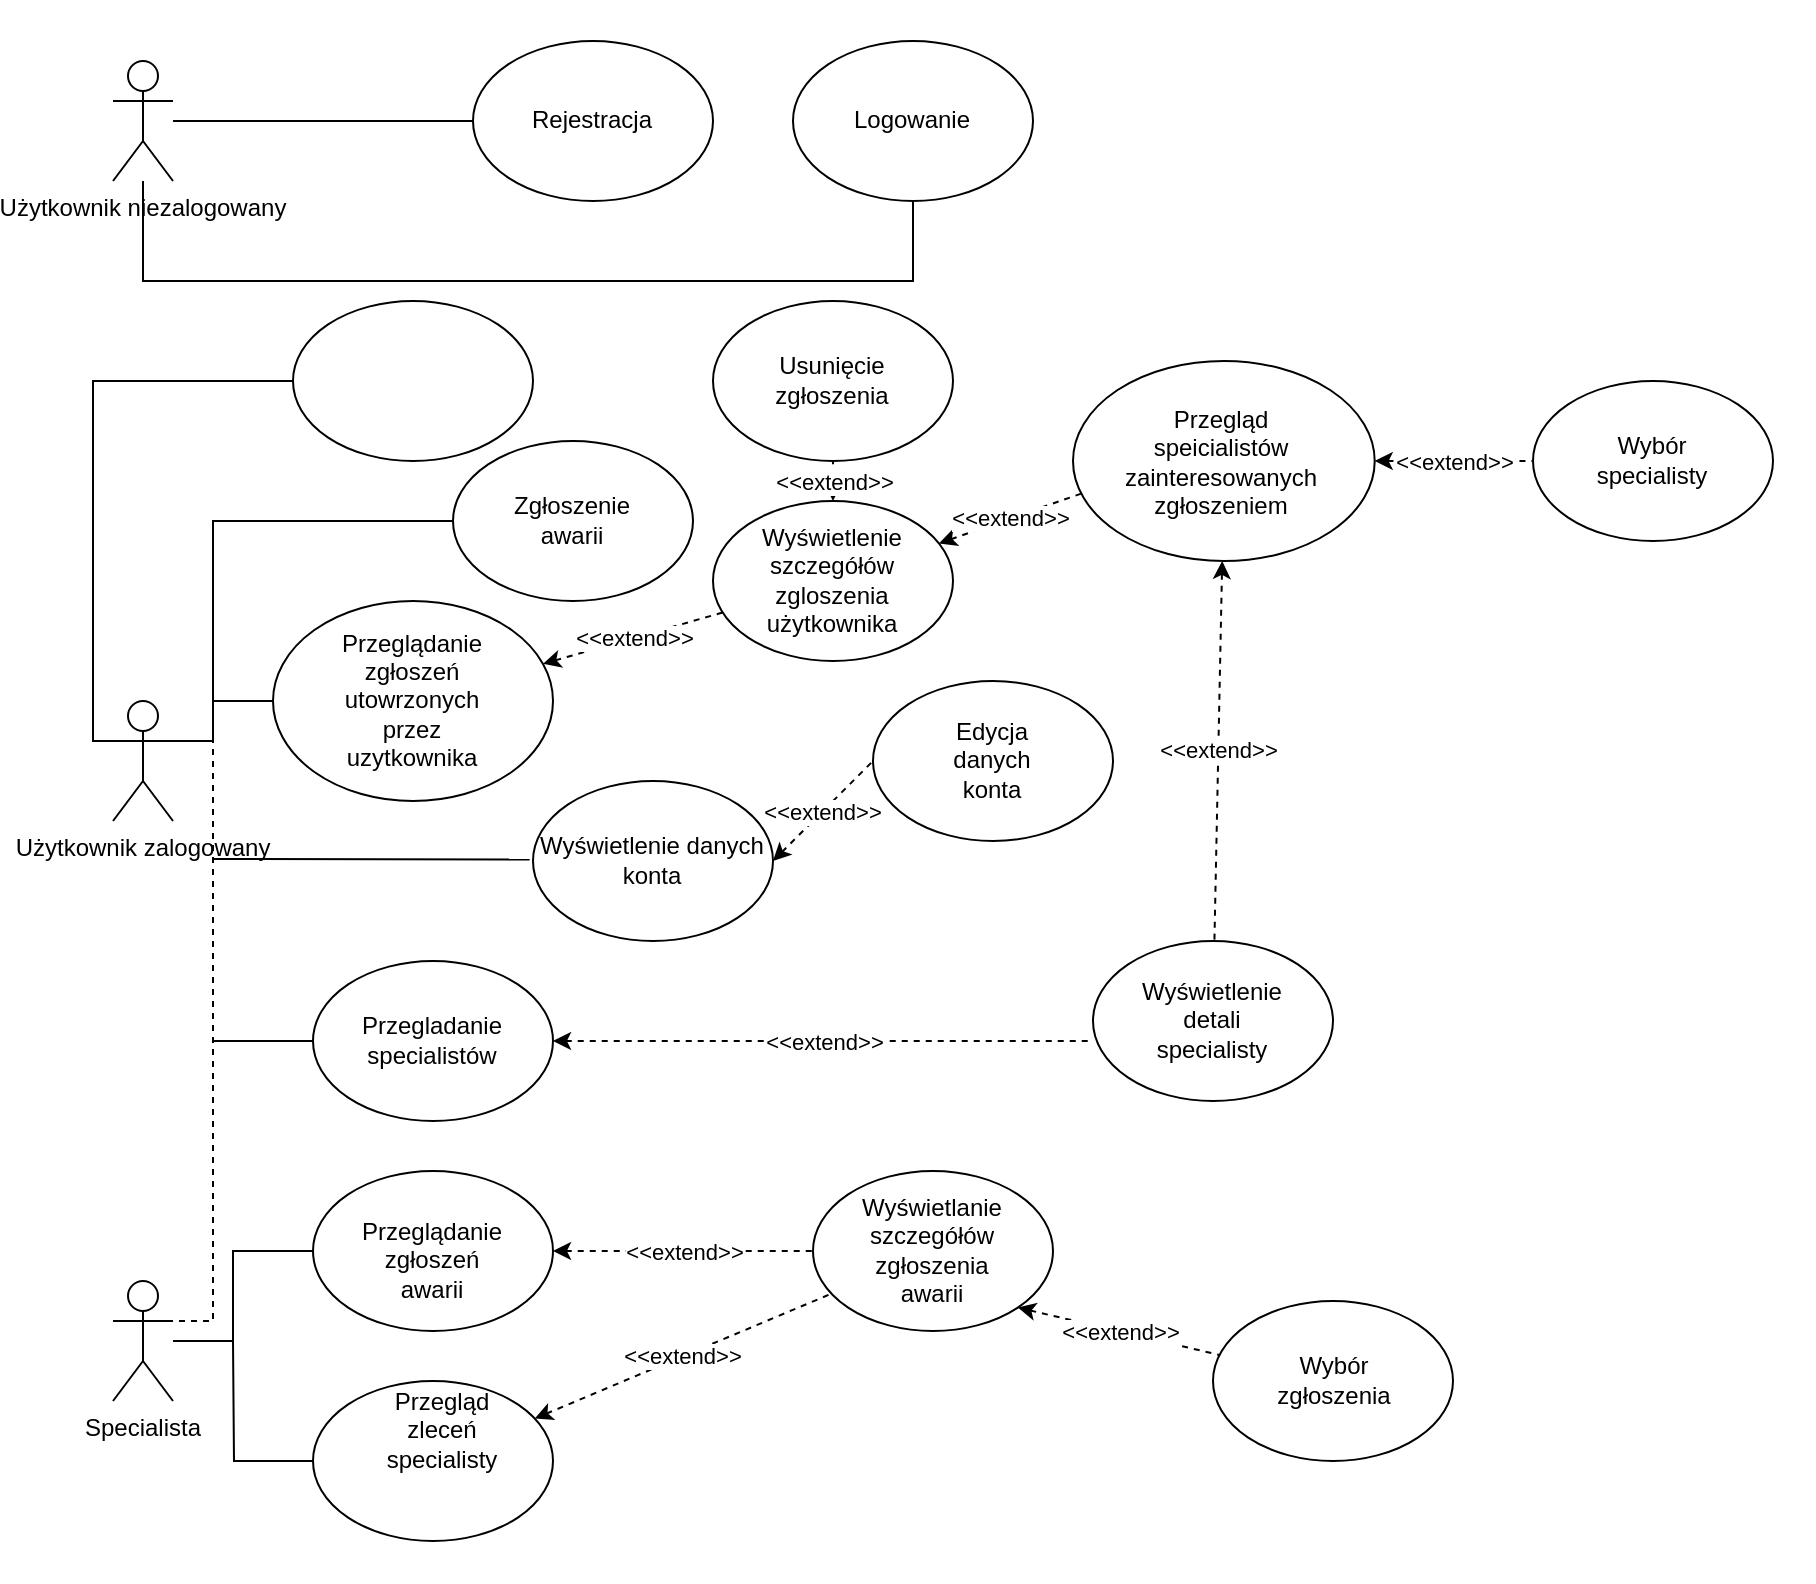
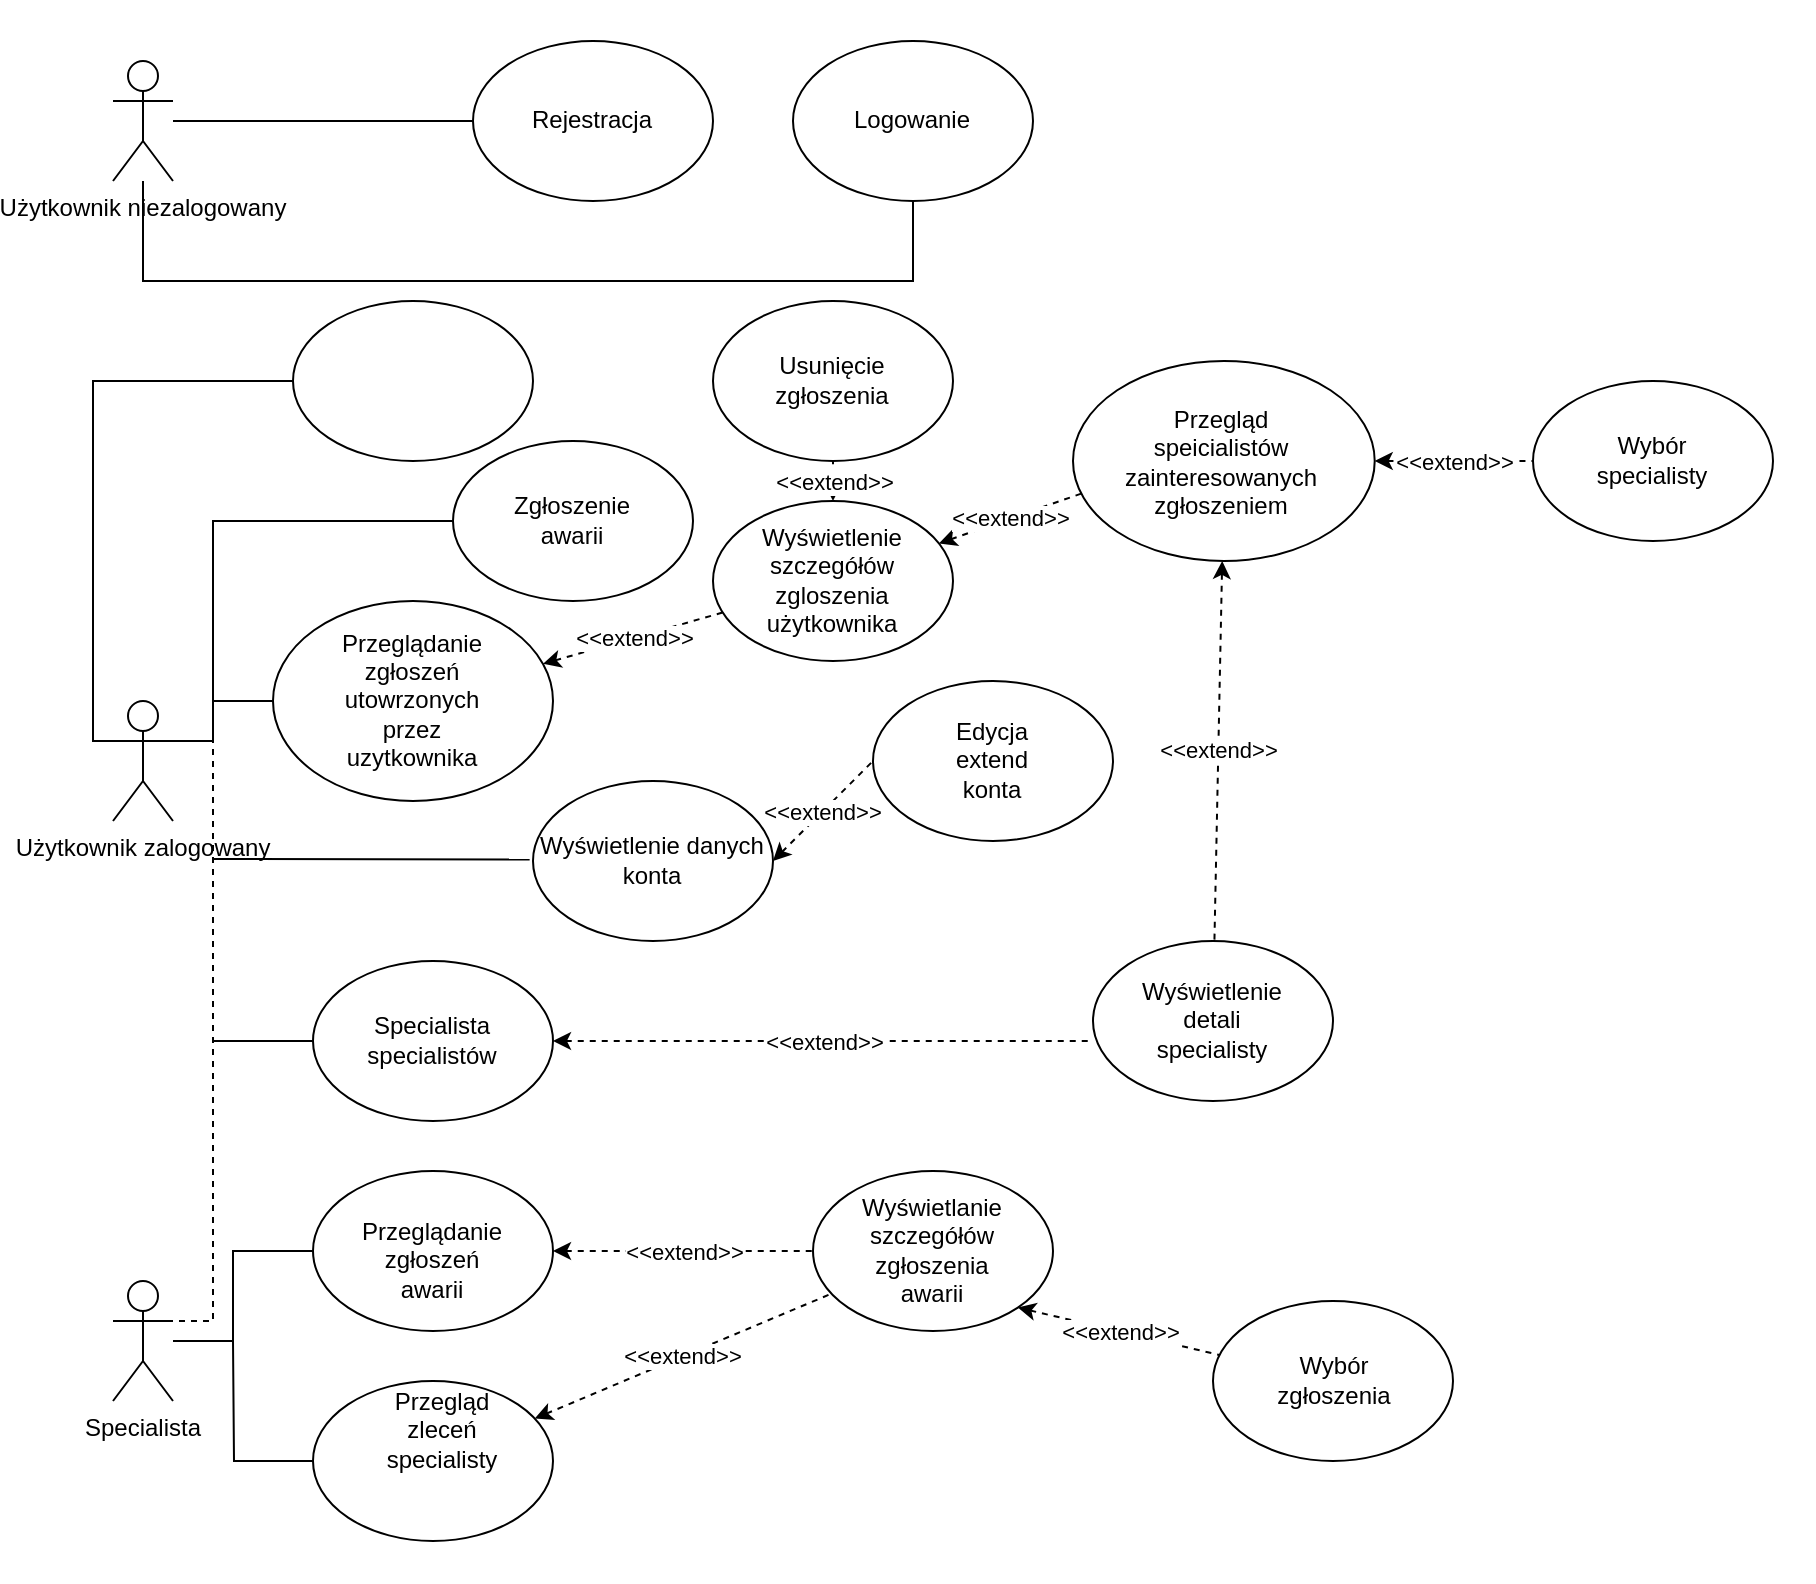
(993, 761) -> (993, 761)
(433, 1041) -> (433, 1041)
